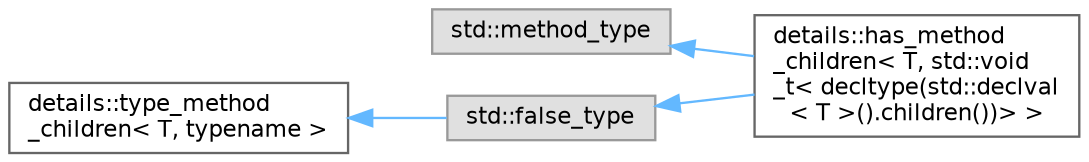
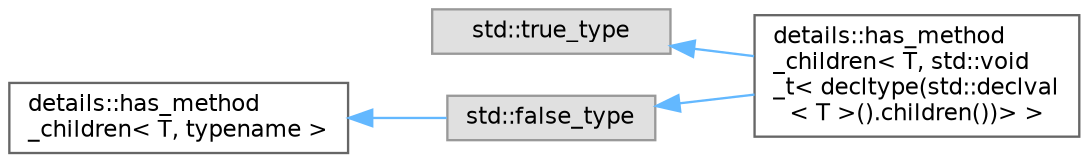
(551, 32) -> (551, 32)
(179, 118) -> (179, 118)
